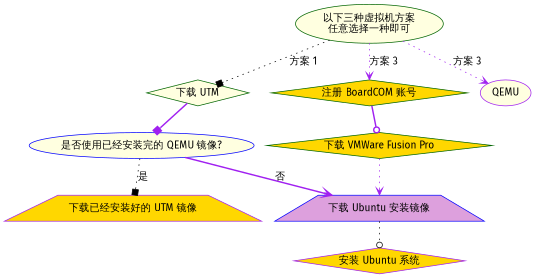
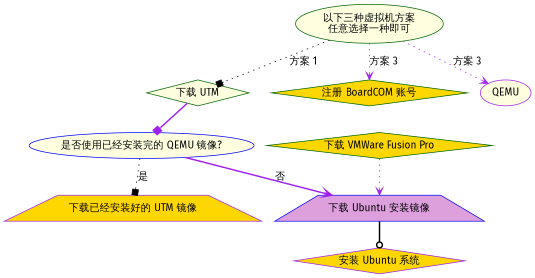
(374, 116) -> none
(380, 232) -> (380, 232)
